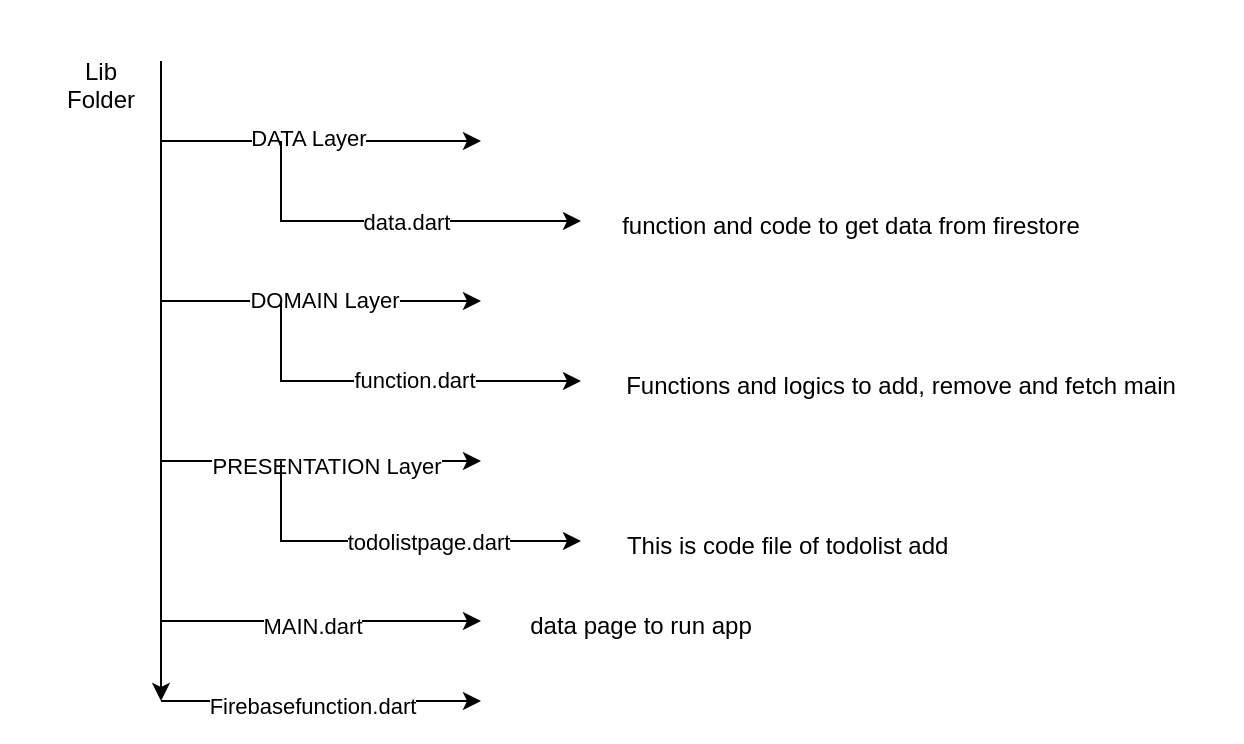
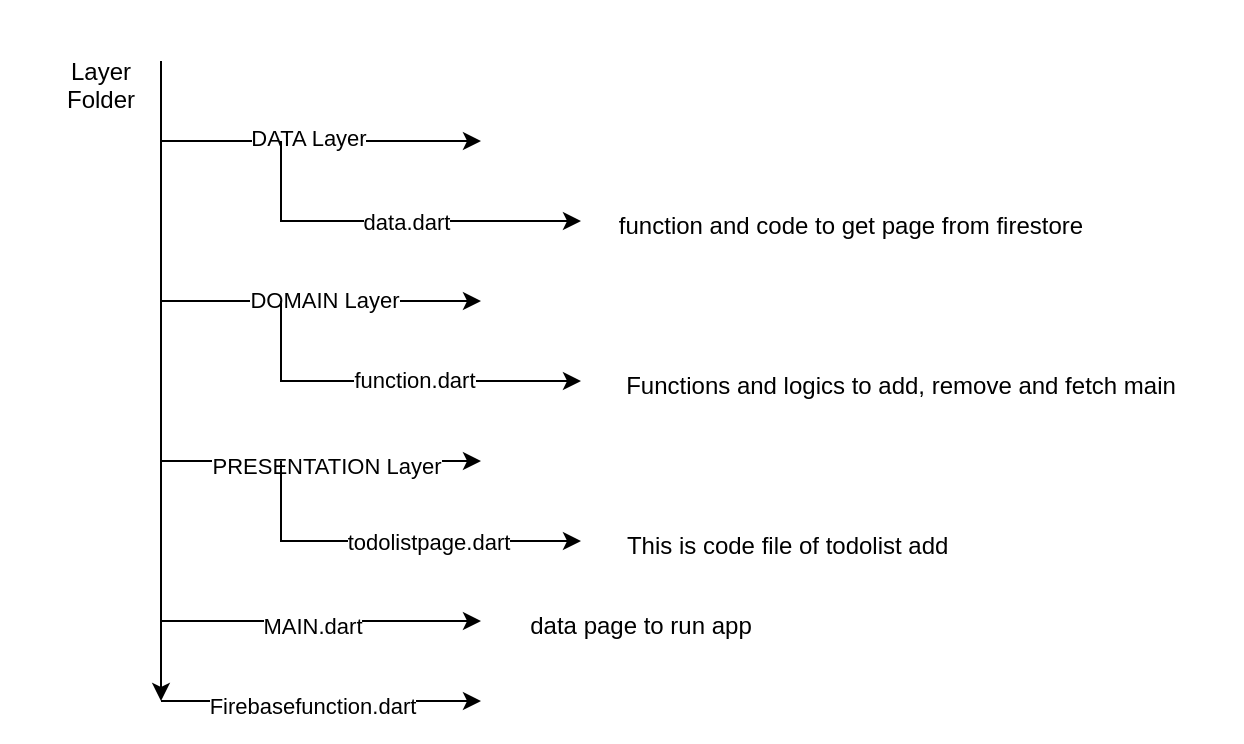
(102, 101) -> (102, 101)
(852, 227) -> (852, 227)
